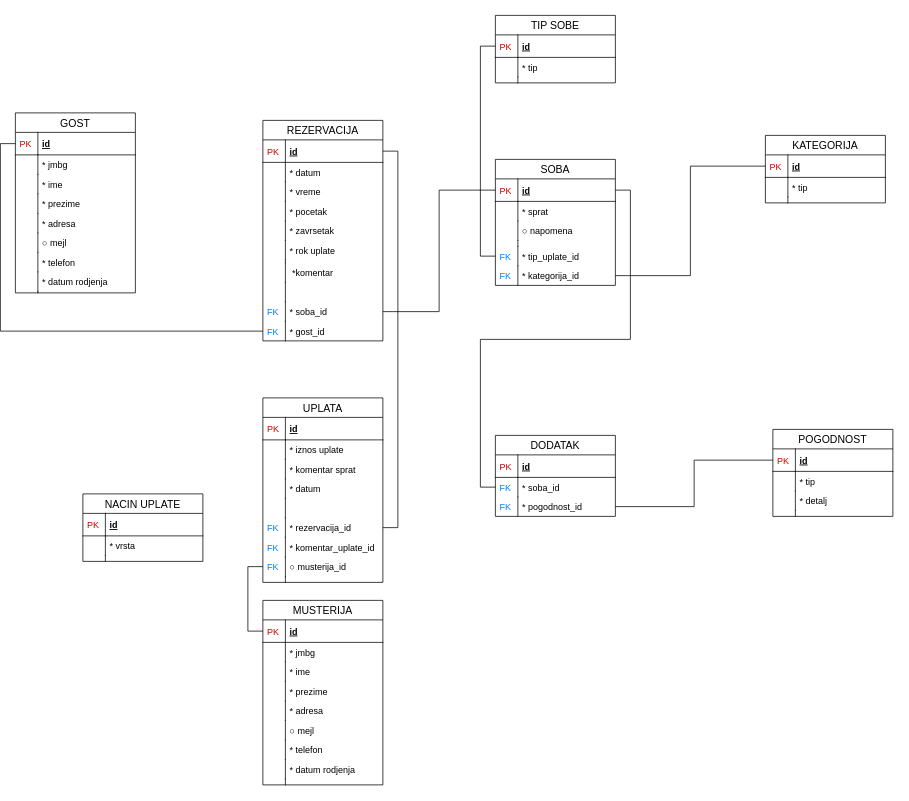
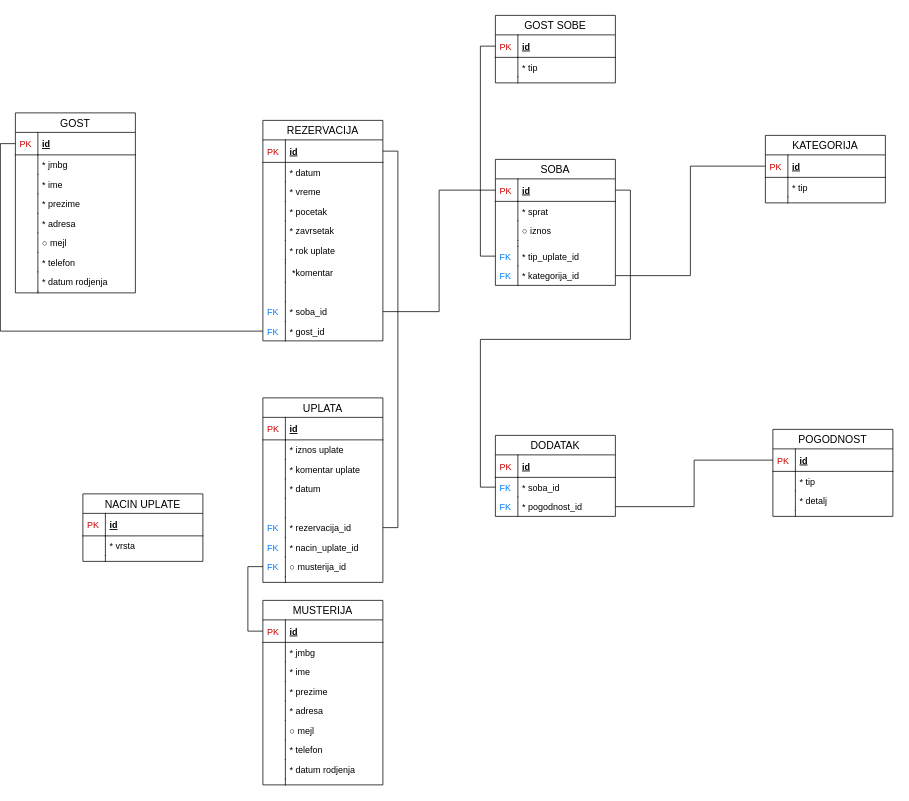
(555, 26) -> (555, 26)
(546, 231) -> (537, 231)
(327, 470) -> (329, 470)
(336, 548) -> (328, 548)
